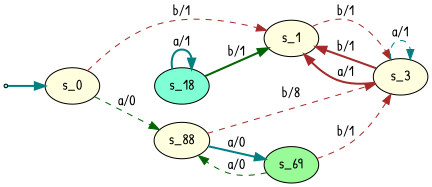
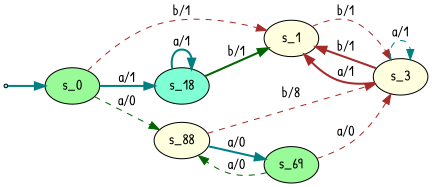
(72, 86) -> (72, 86)
none -> (122, 86)
(346, 132) -> (346, 132)
